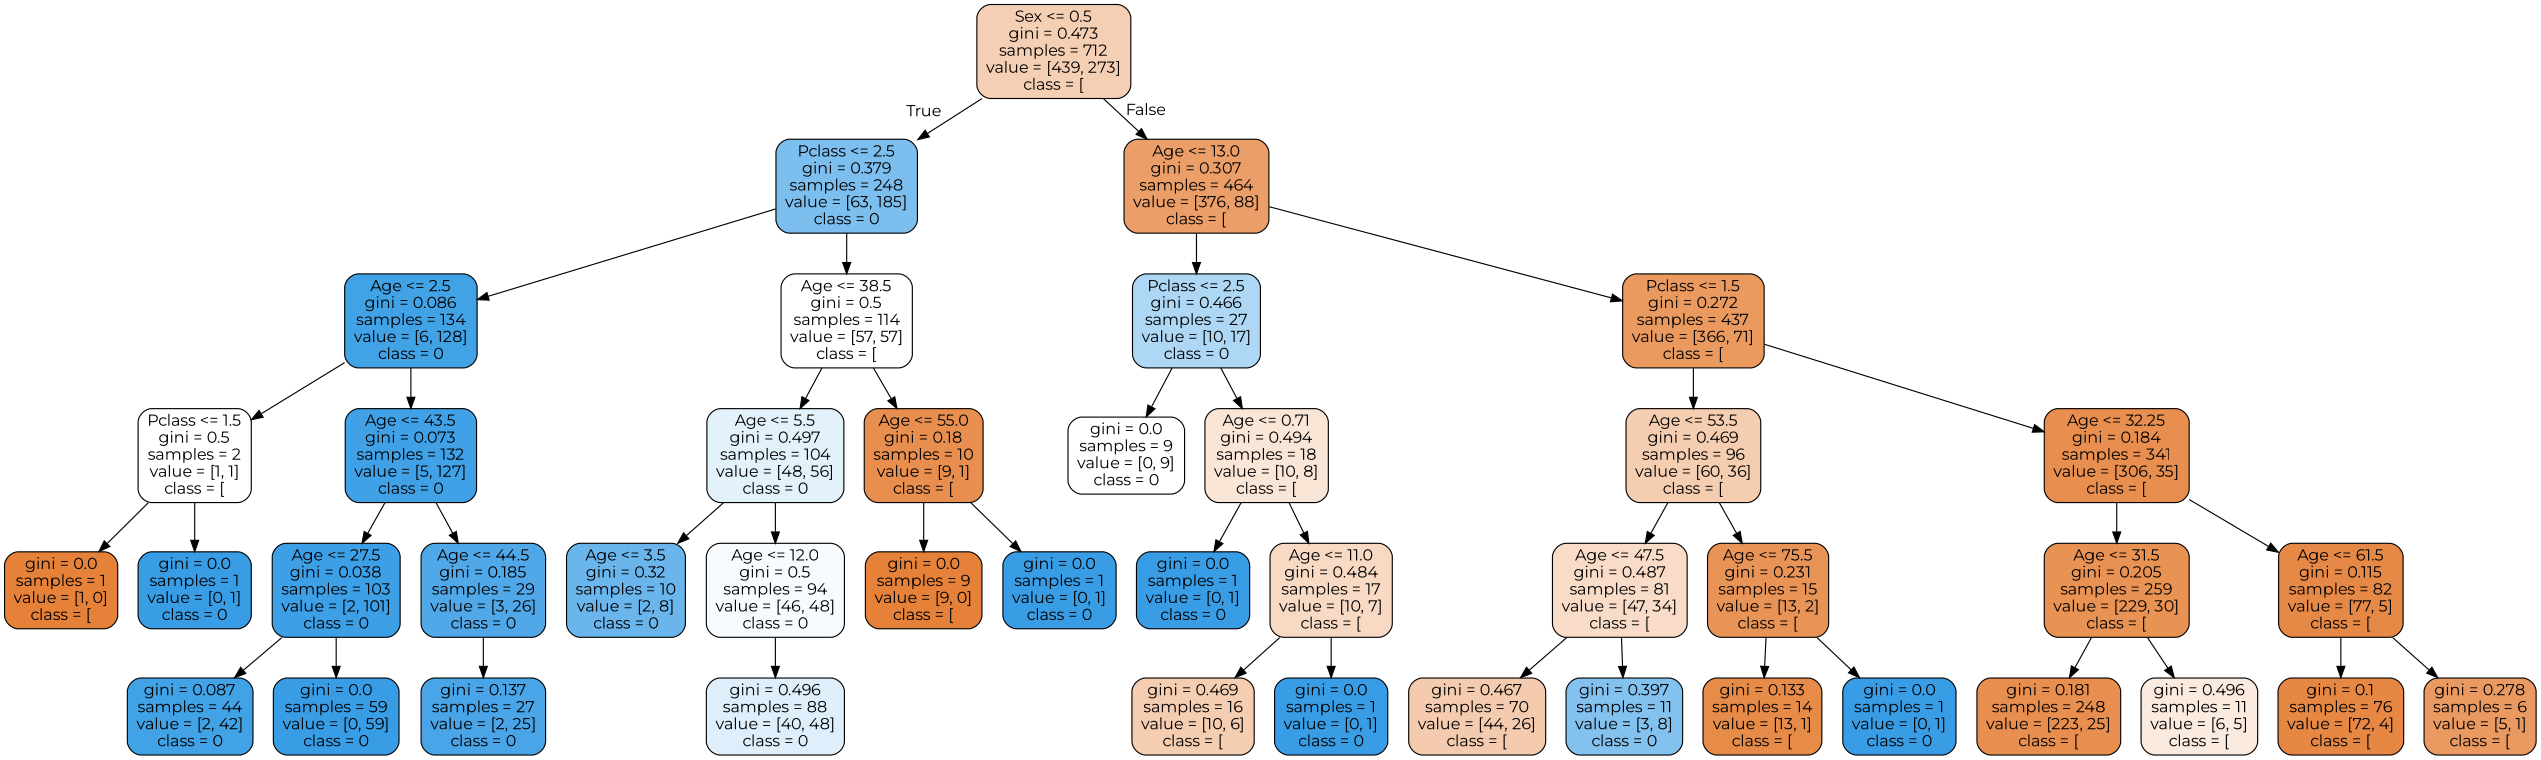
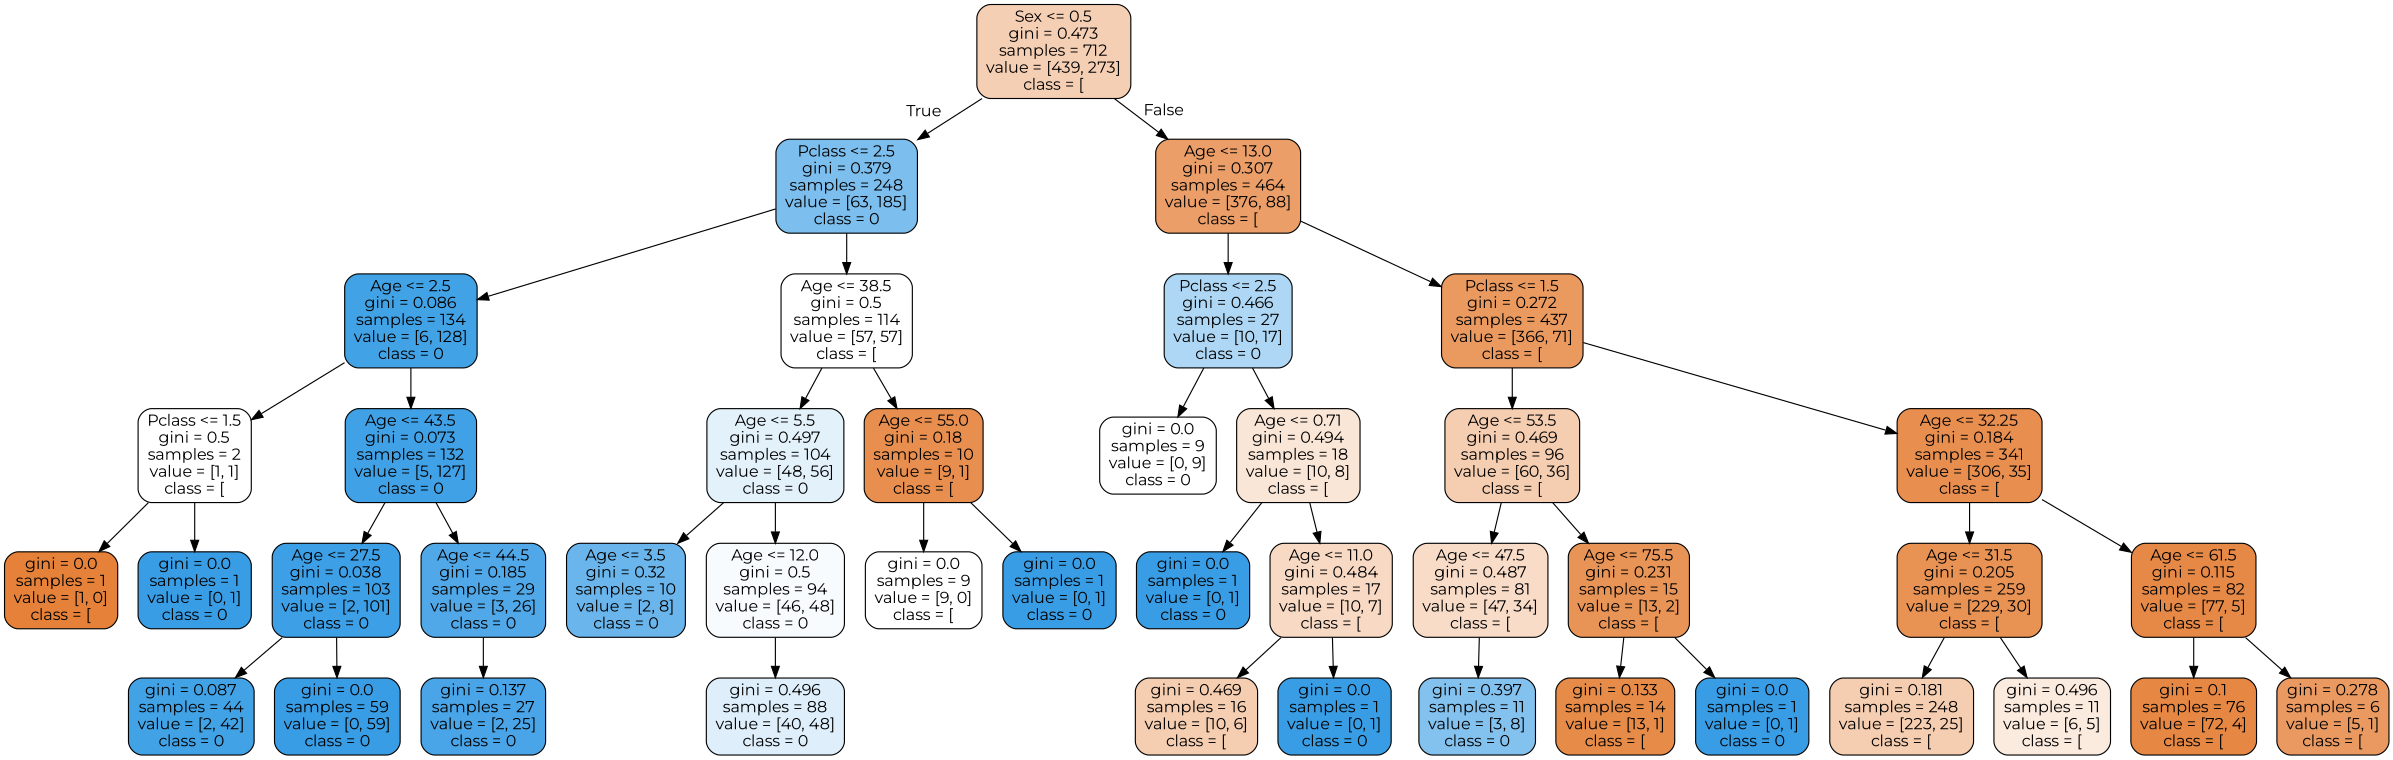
(924, 590) -> (924, 590)
(1477, 717) -> none
(2049, 717) -> (1902, 717)
